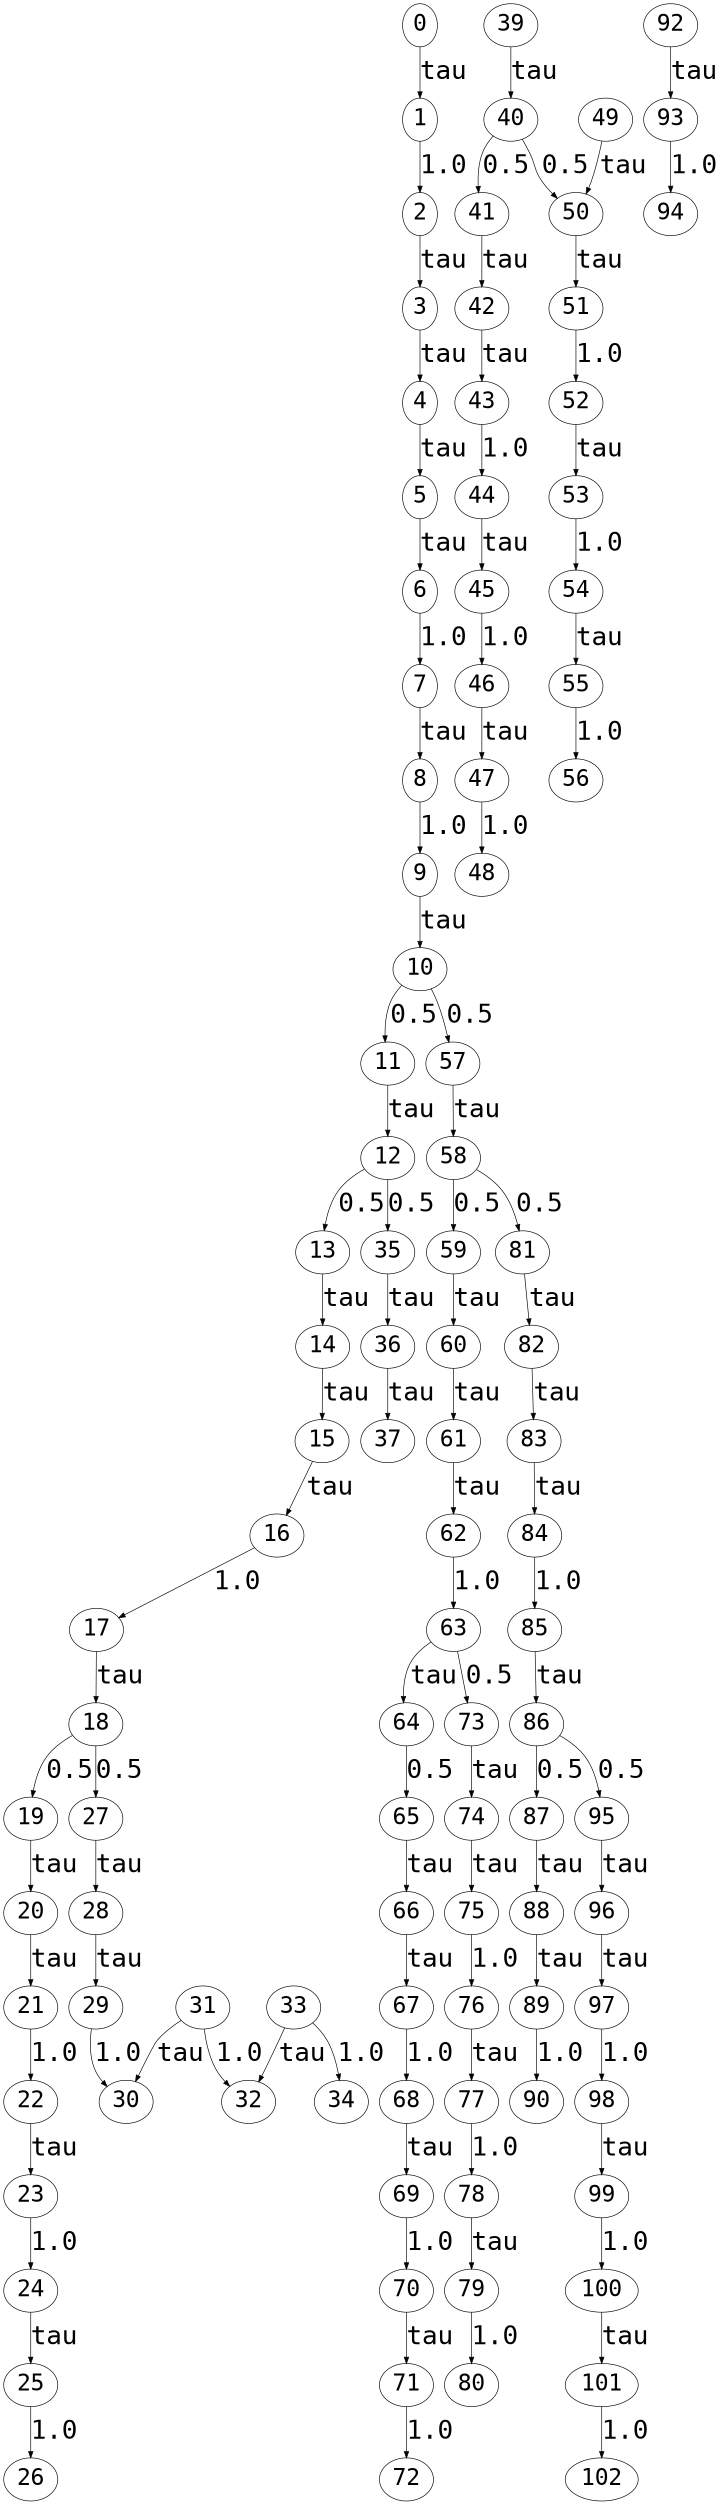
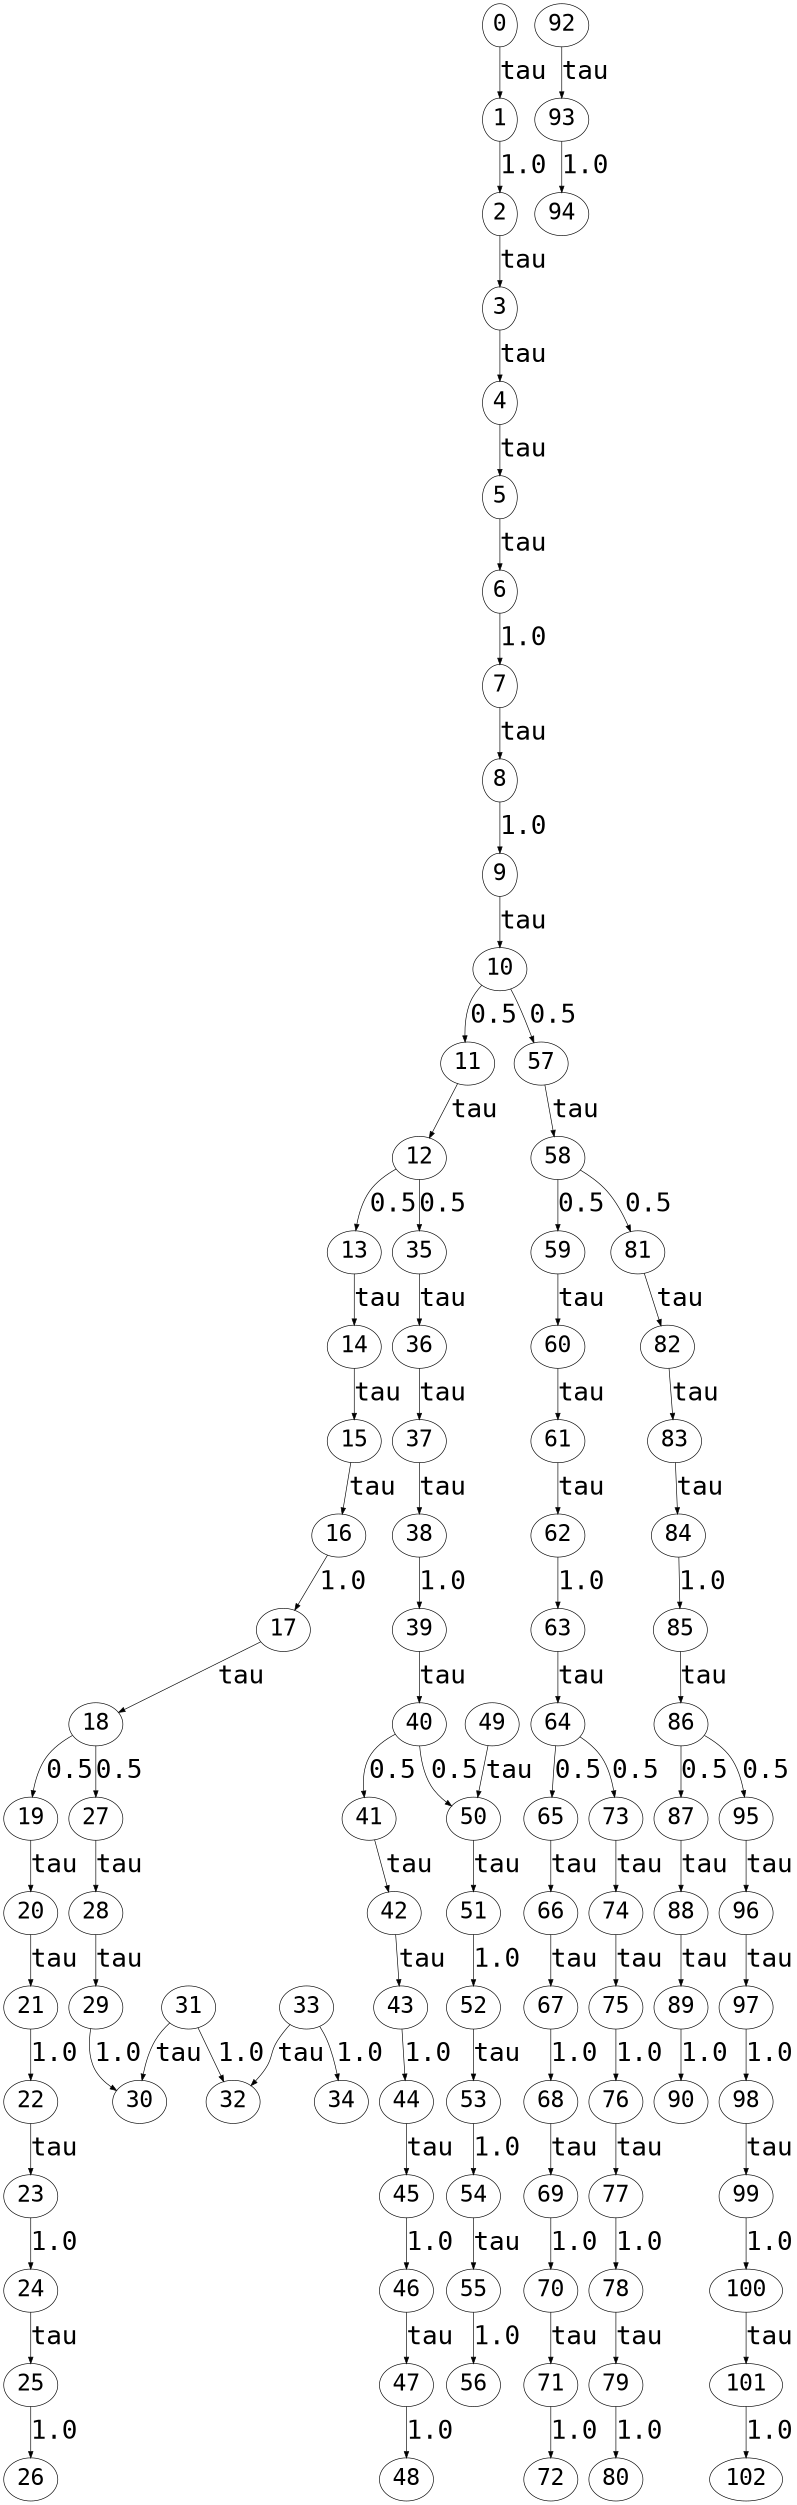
none -> (419, 1536)
(462, 1674) -> (603, 1760)
